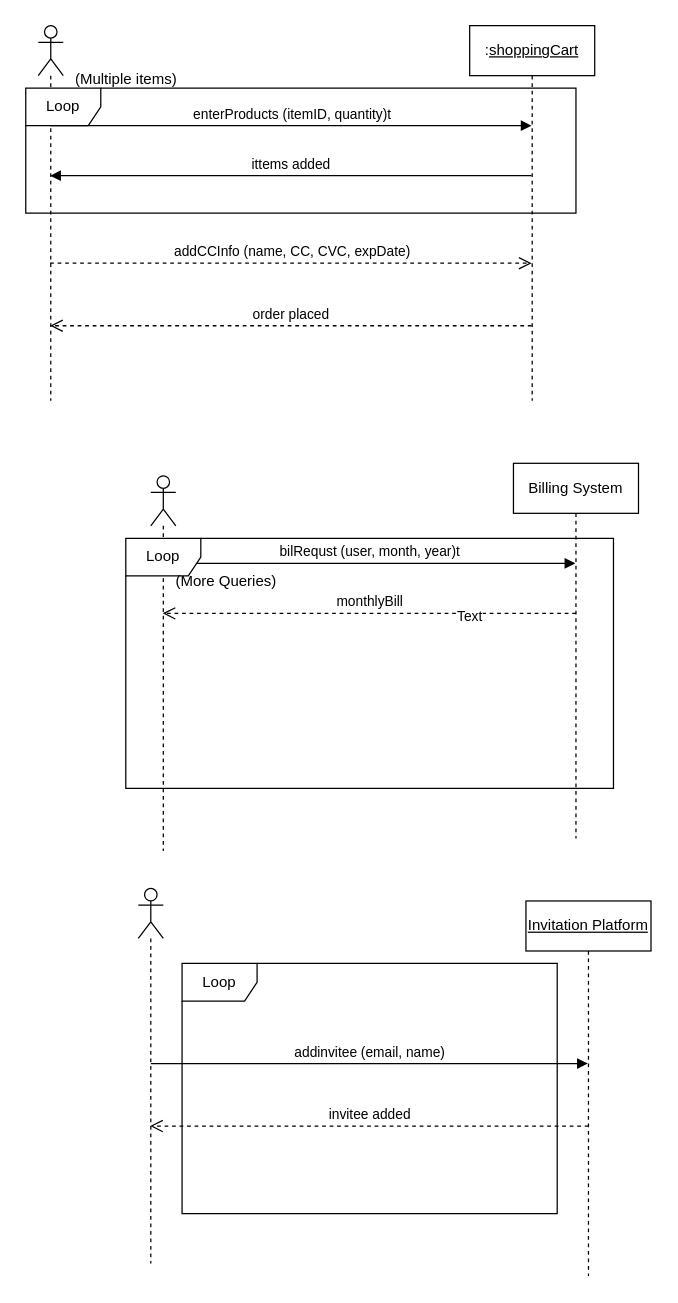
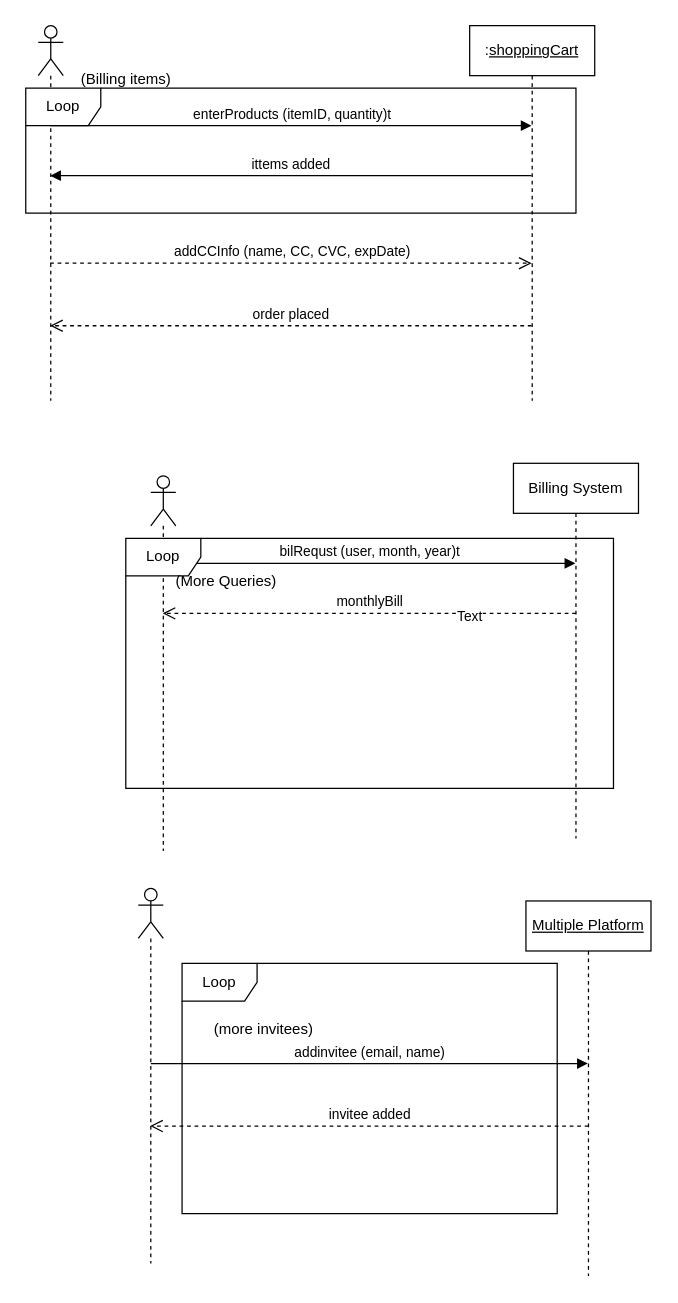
(126, 79) -> (126, 79)
(588, 926) -> (588, 926)
none -> (263, 1029)
